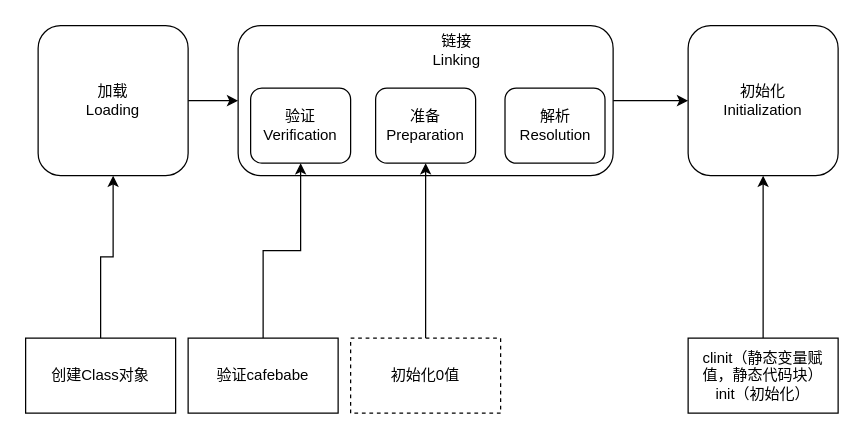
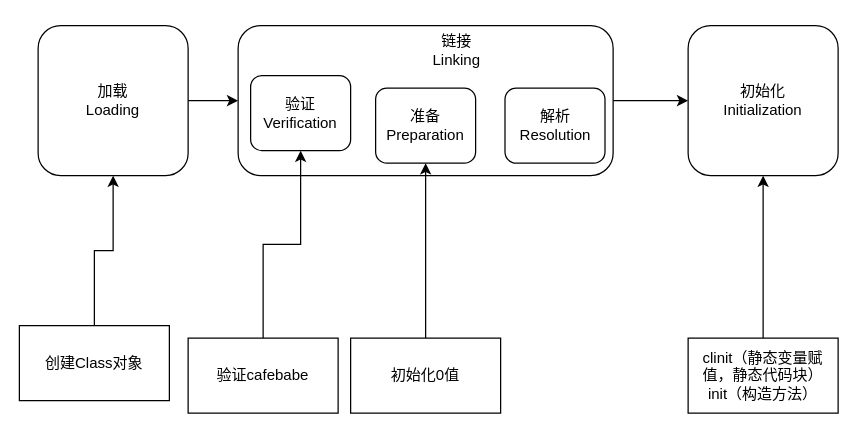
(301, 126) -> (301, 113)
(101, 376) -> (94, 363)
(426, 376) -> (426, 376)
(763, 376) -> (763, 376)
